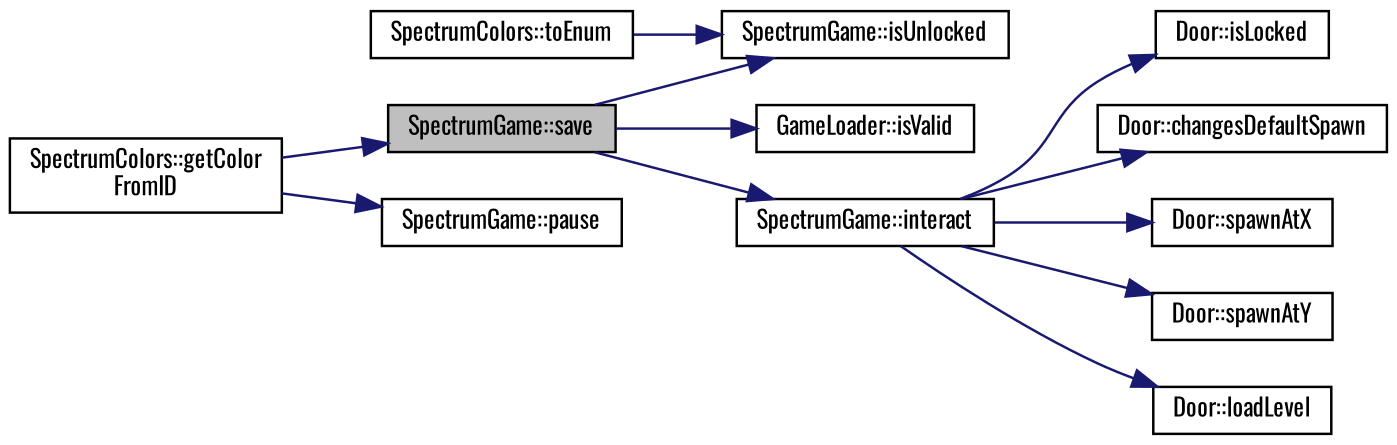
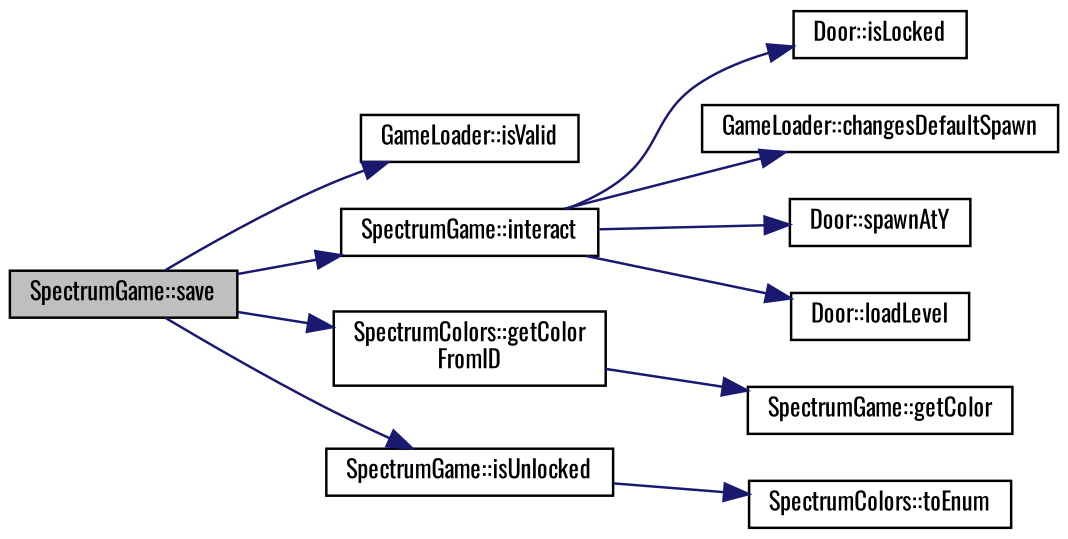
(665, 35) -> (669, 488)
(1242, 129) -> (880, 129)
(322, 152) -> (273, 318)
(502, 222) -> (880, 410)
(1242, 222) -> none
